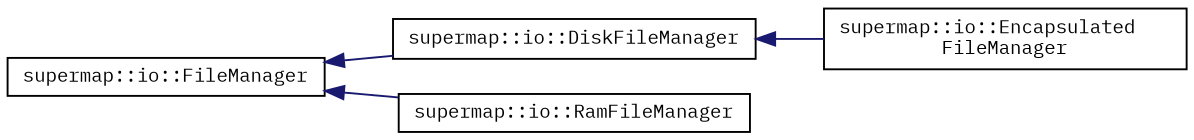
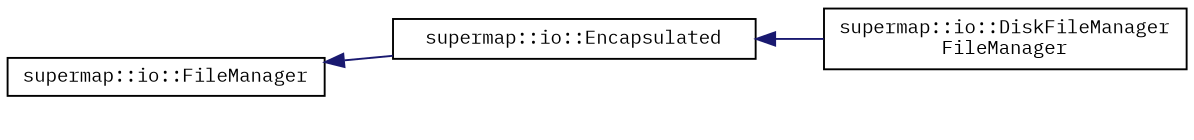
(574, 39) -> (574, 39)
(1005, 39) -> (1005, 39)
(574, 113) -> none
